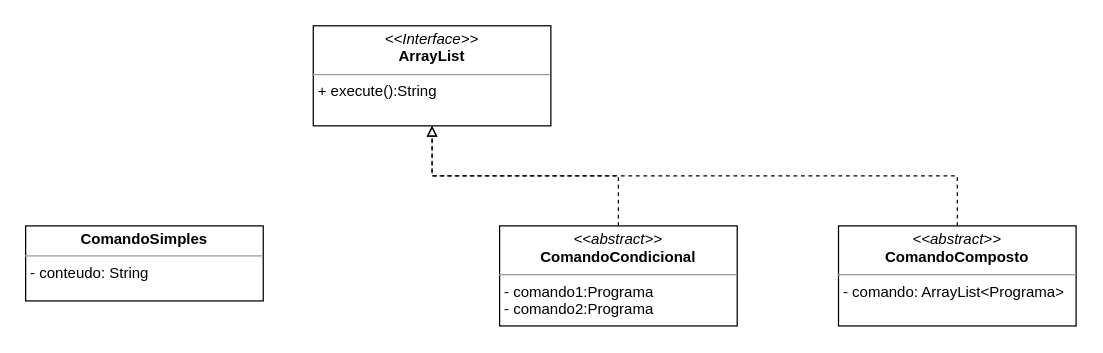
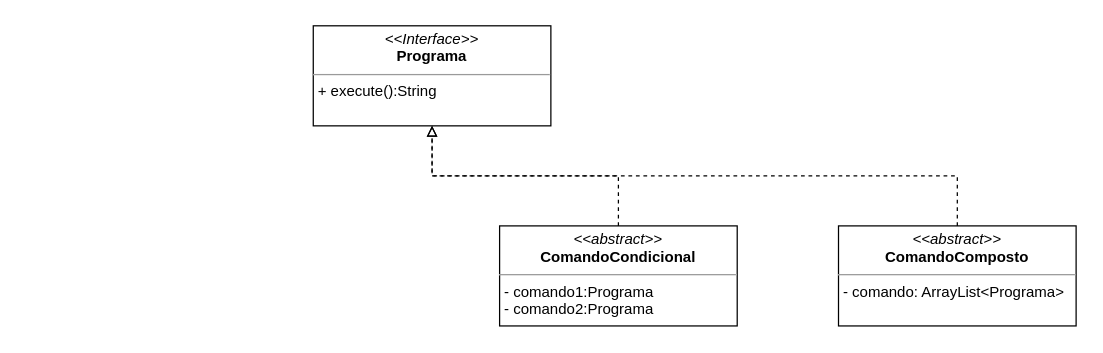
(383, 53) -> (383, 53)
(144, 263) -> none
